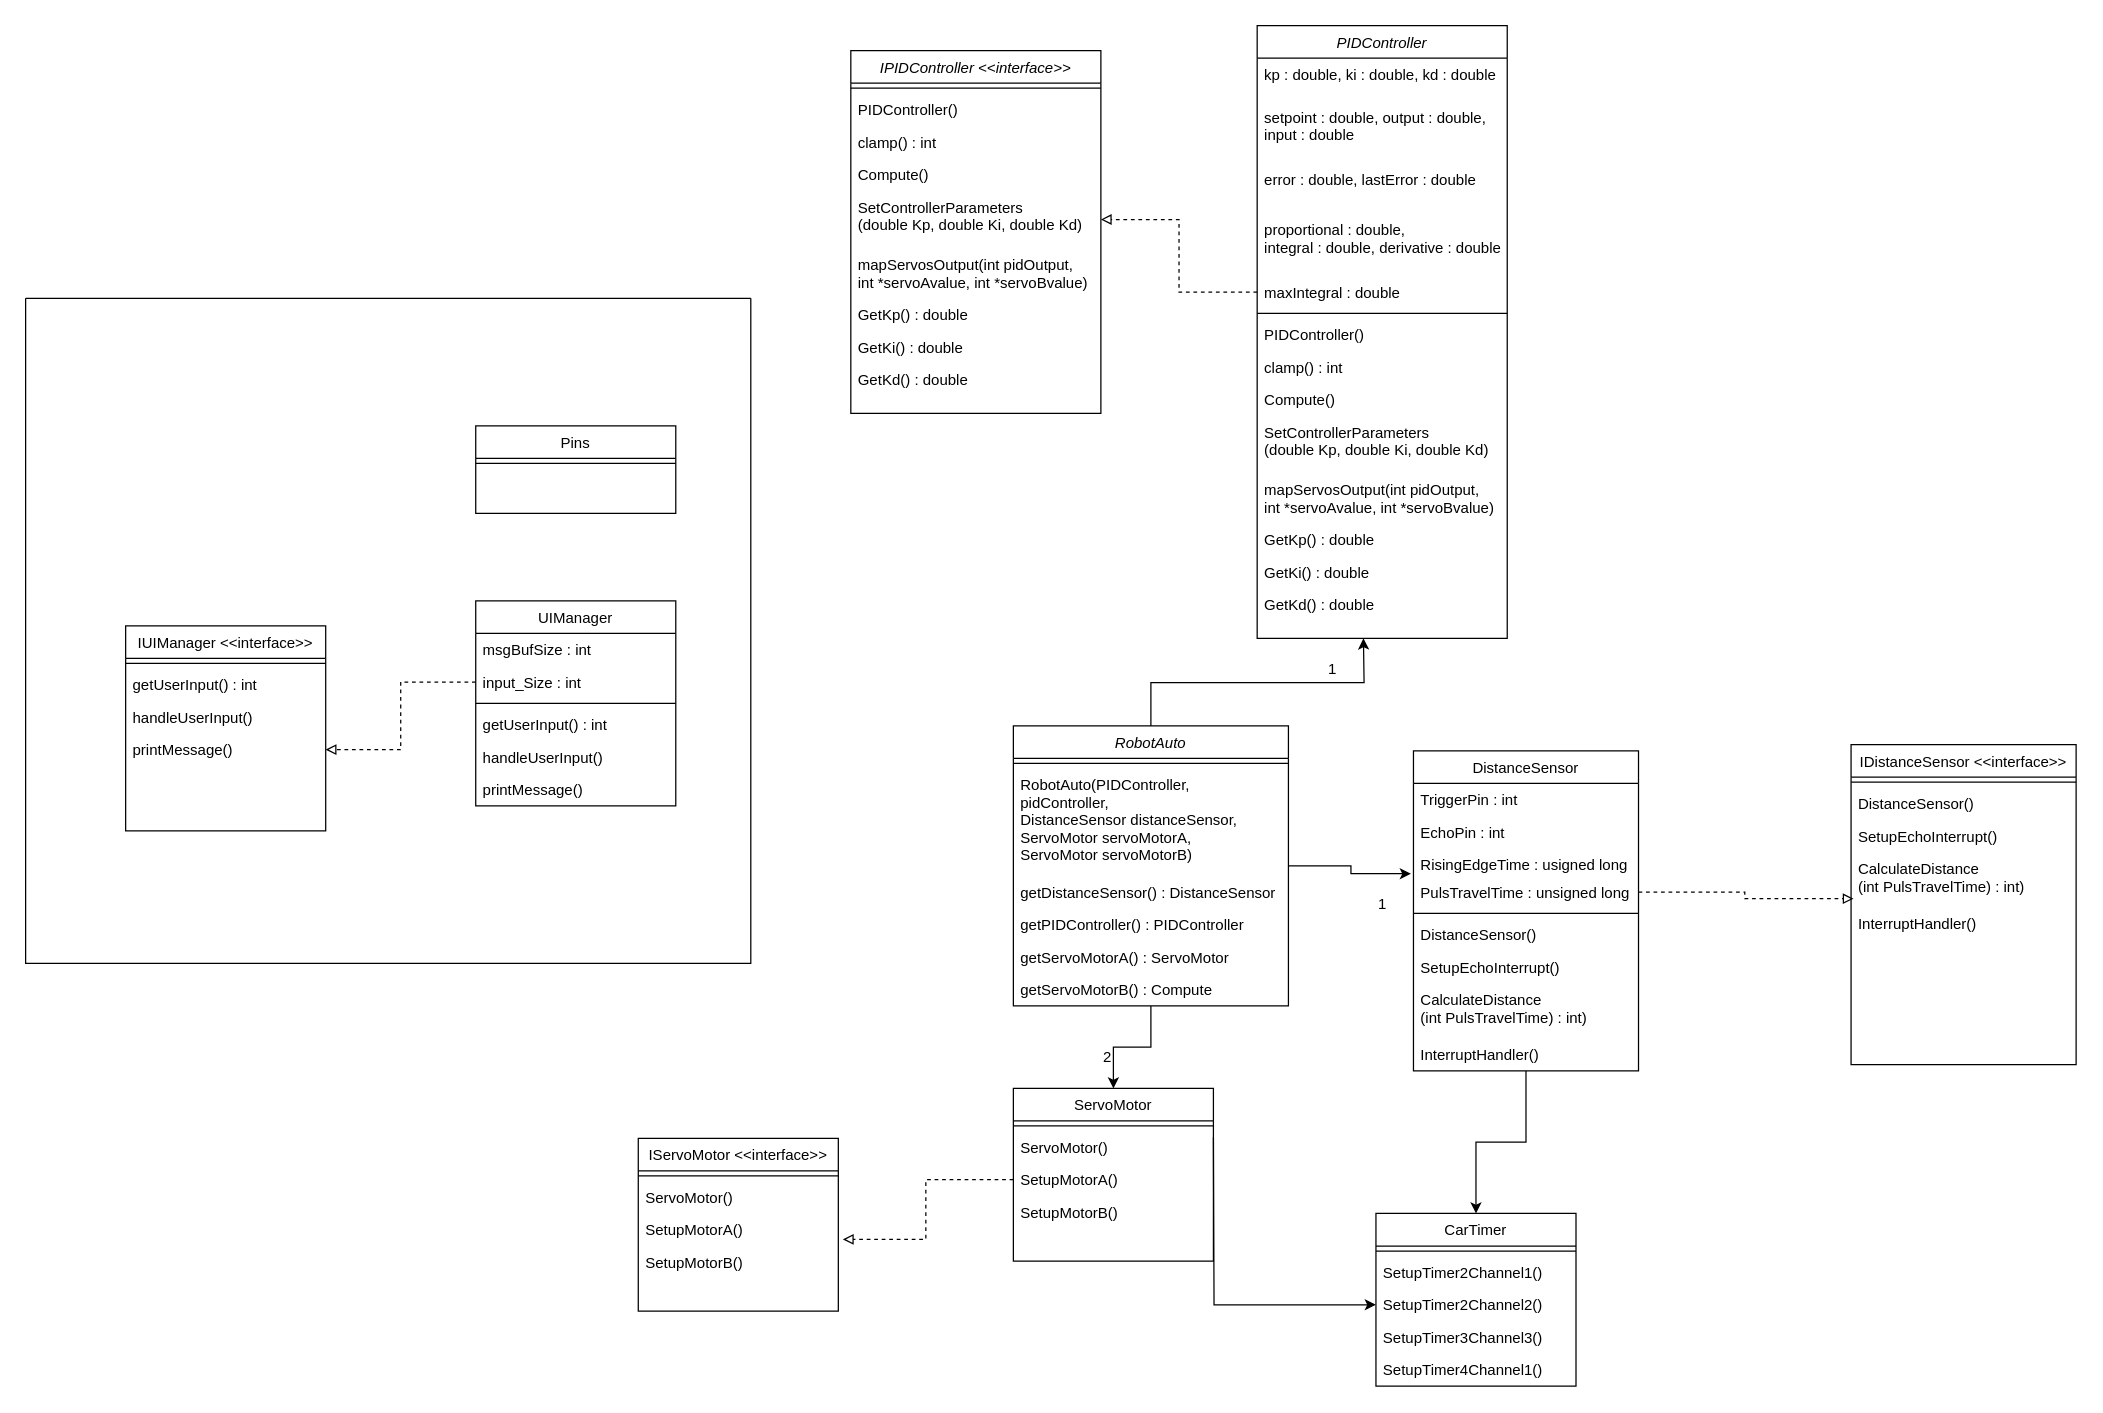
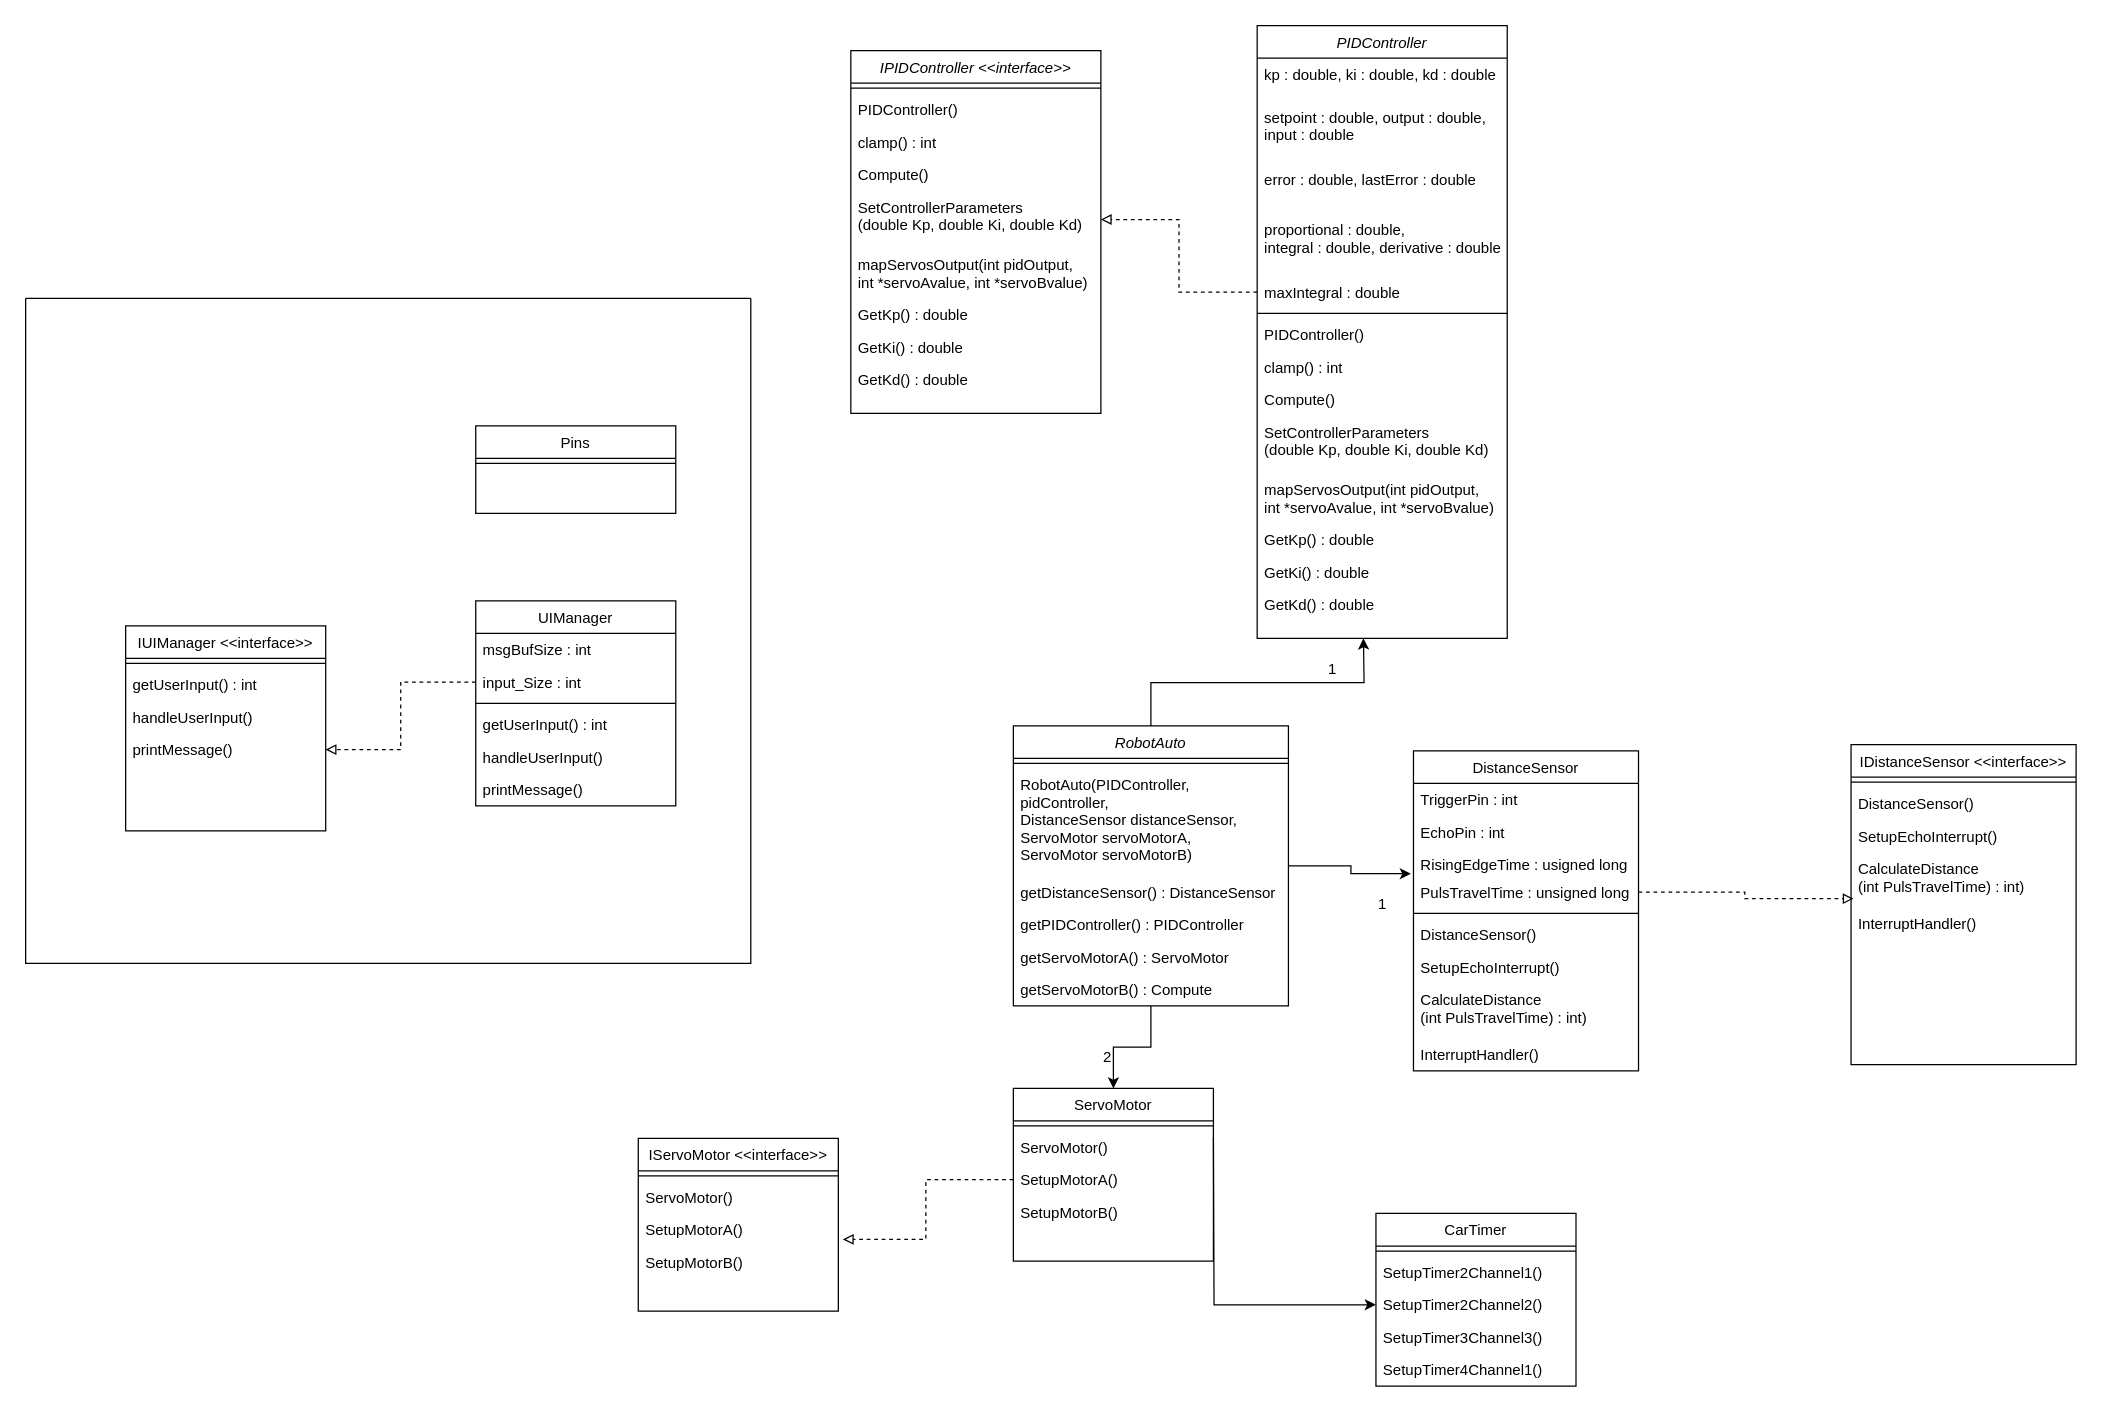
(1504, 1142) -> none
